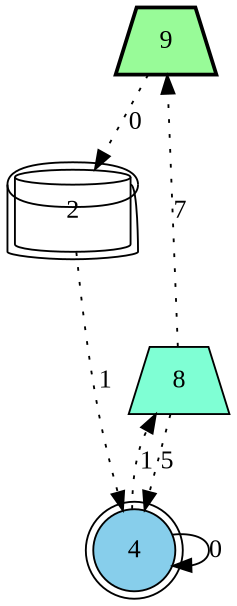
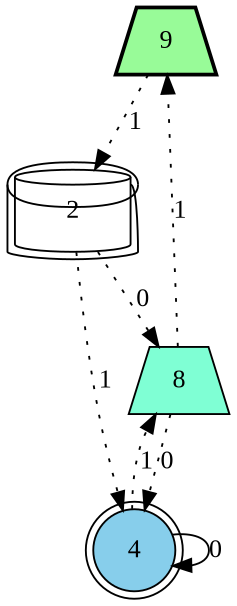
(135, 122) -> (135, 122)
(180, 211) -> (180, 211)
none -> (123, 291)
(167, 462) -> (167, 462)
